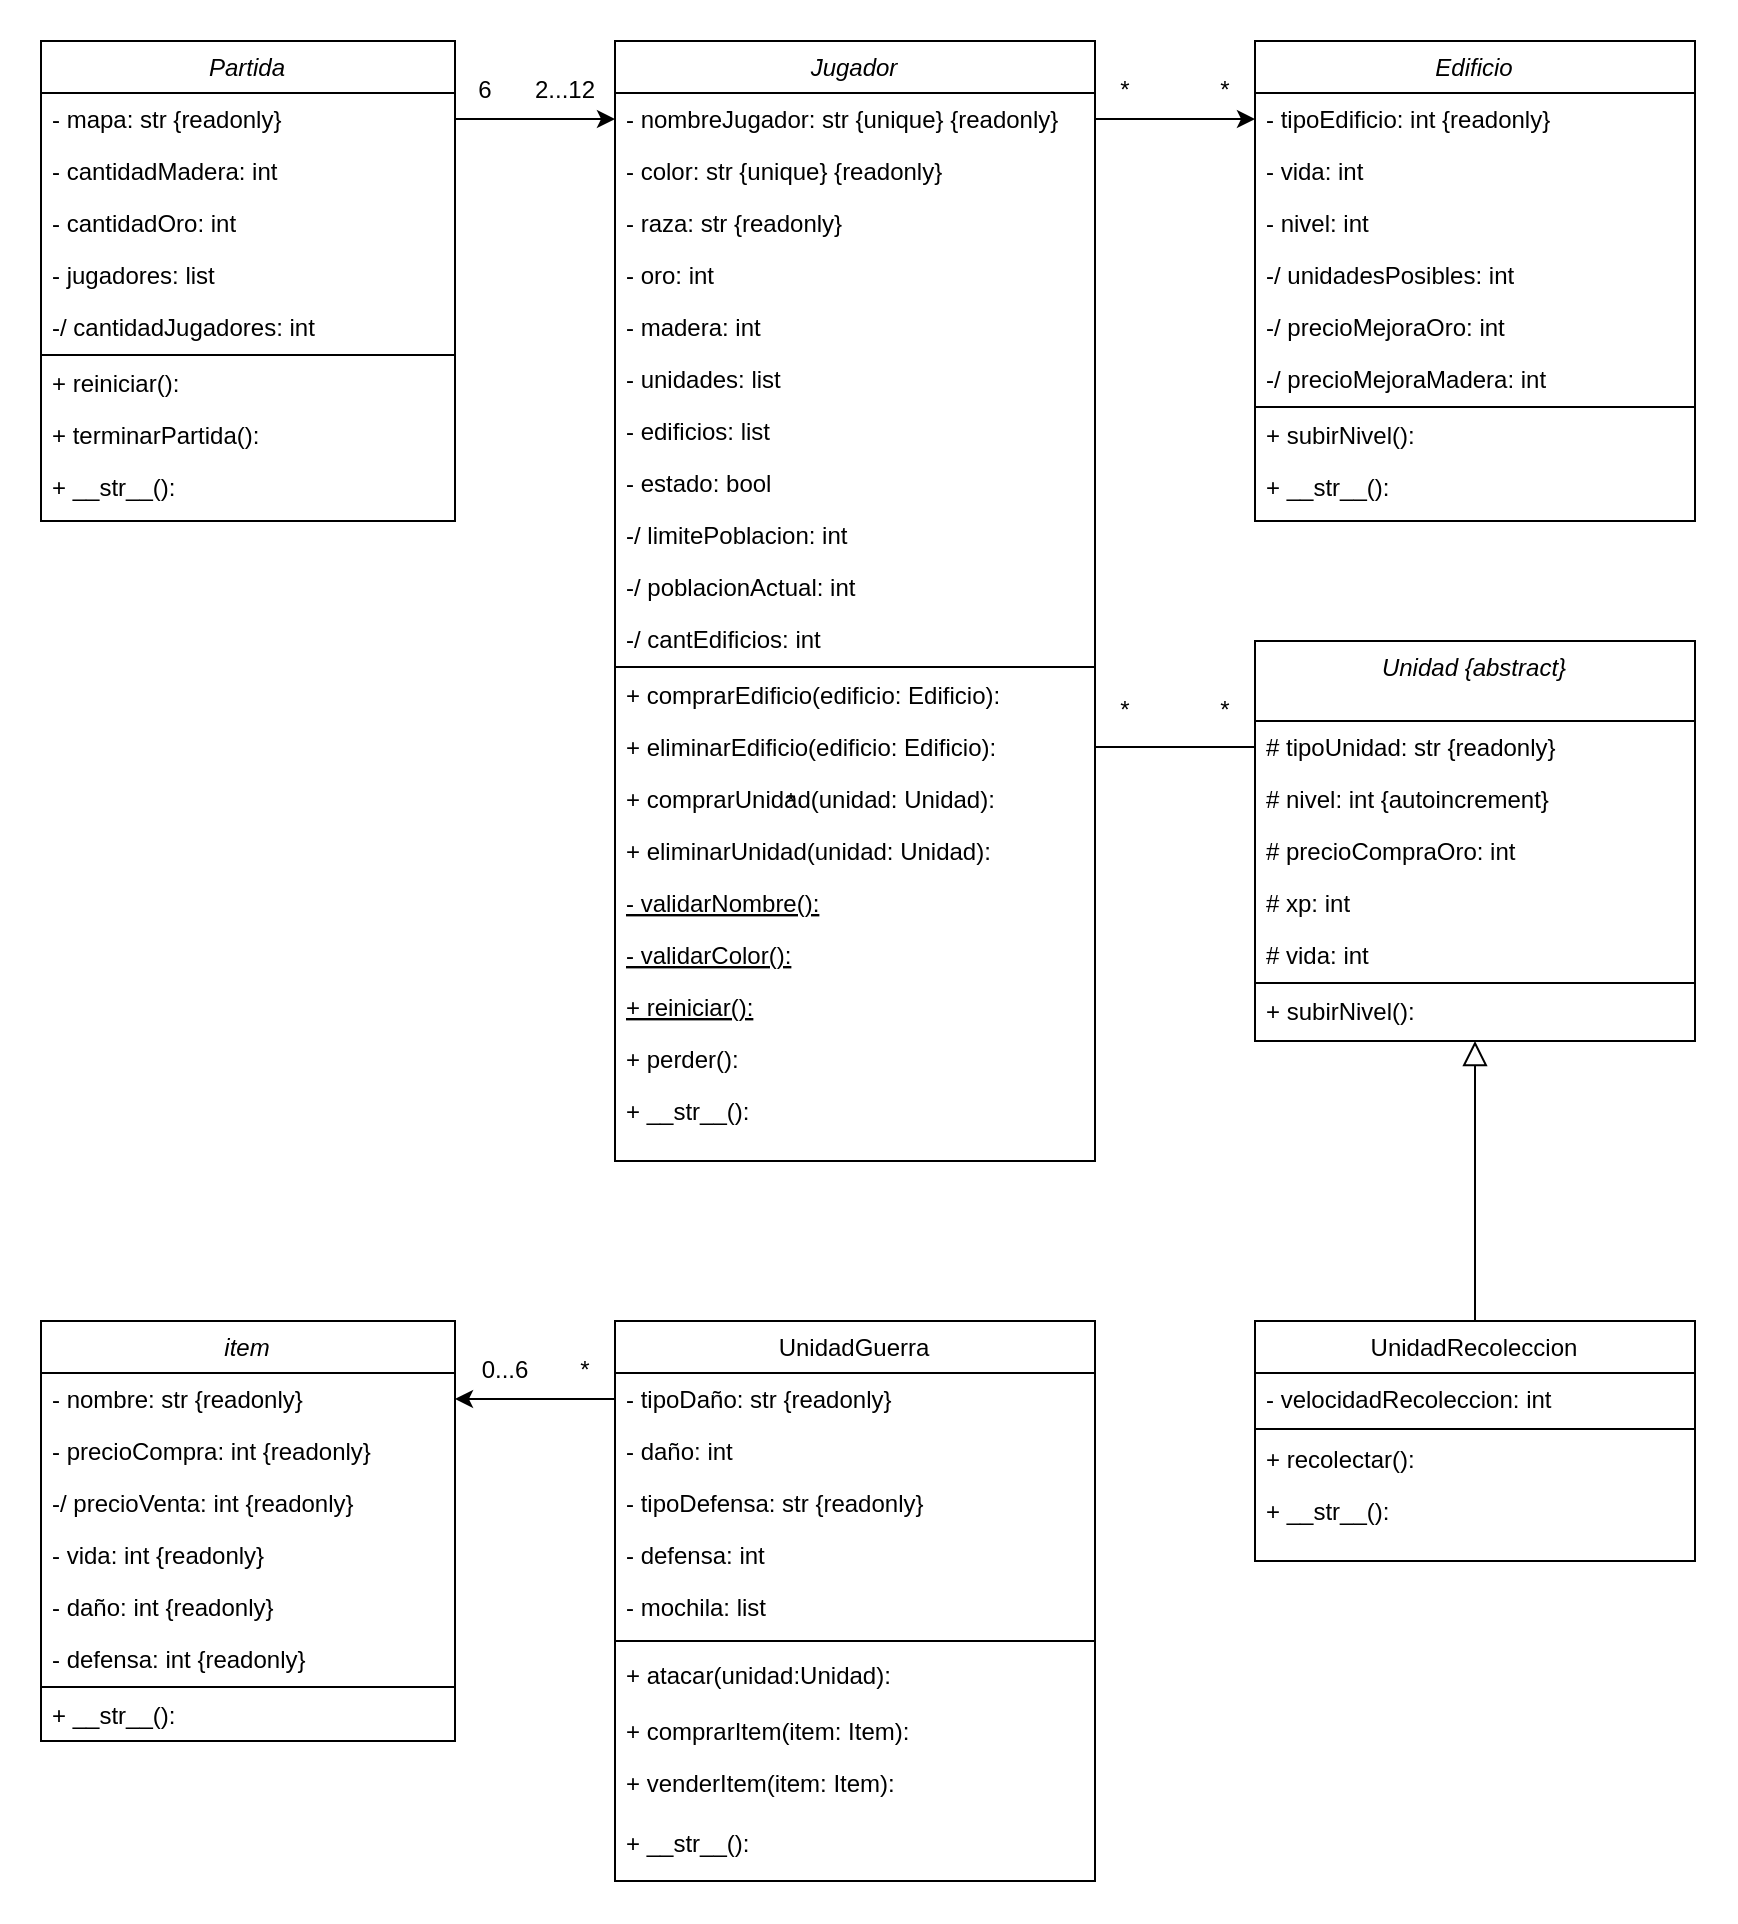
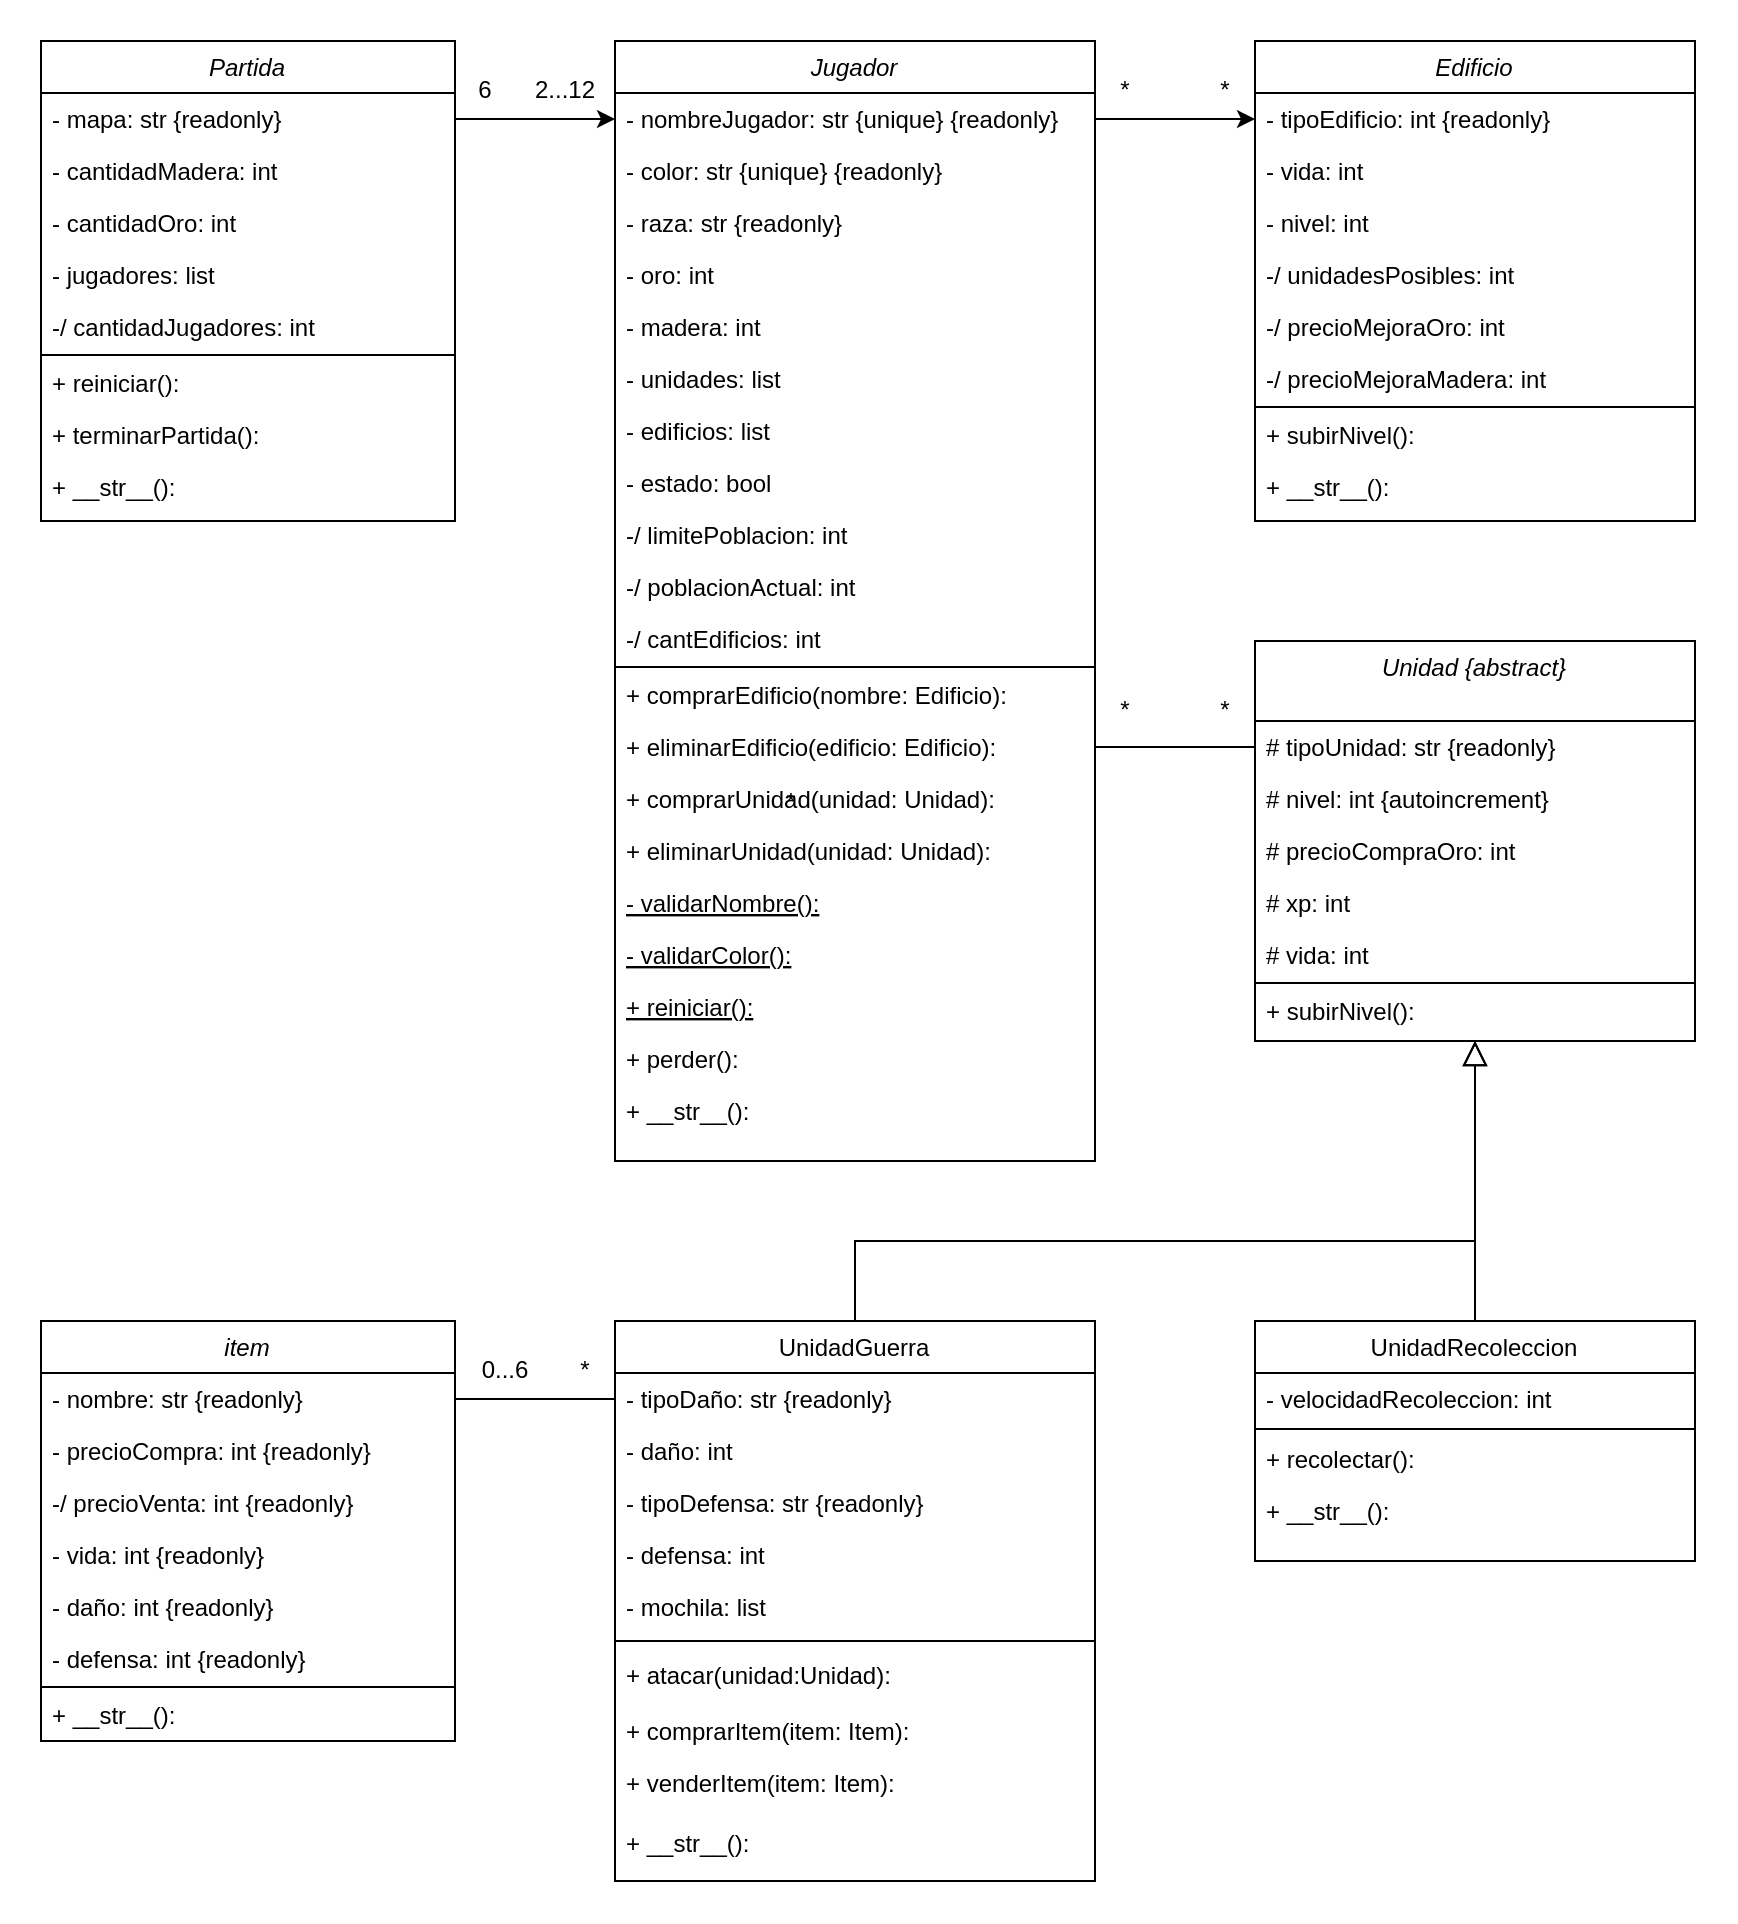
(841, 696) -> (837, 696)
none -> (1123, 1241)
(470, 1399) -> (465, 1399)
